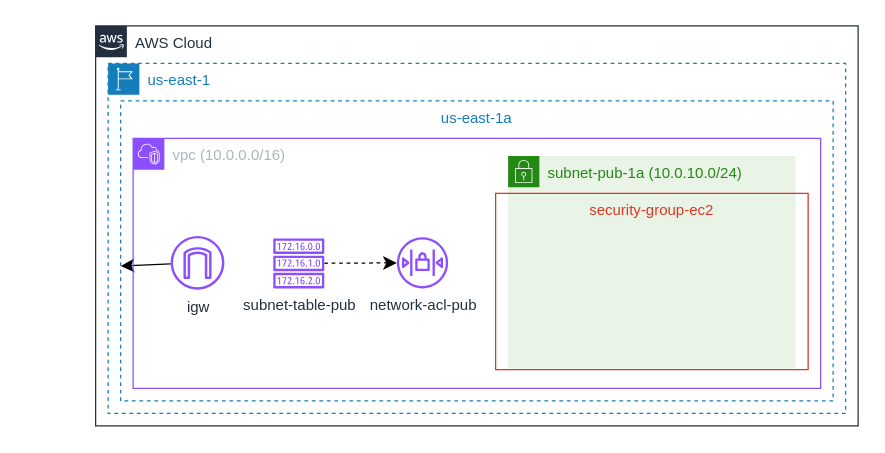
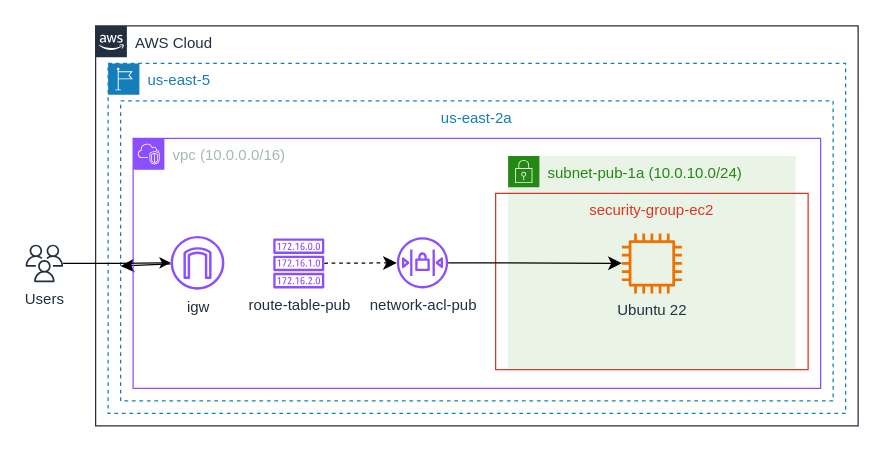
(186, 81) -> (186, 81)
(476, 118) -> (476, 118)
none -> (44, 263)
none -> (95, 263)
none -> (530, 263)
none -> (652, 263)
(300, 306) -> (300, 306)
